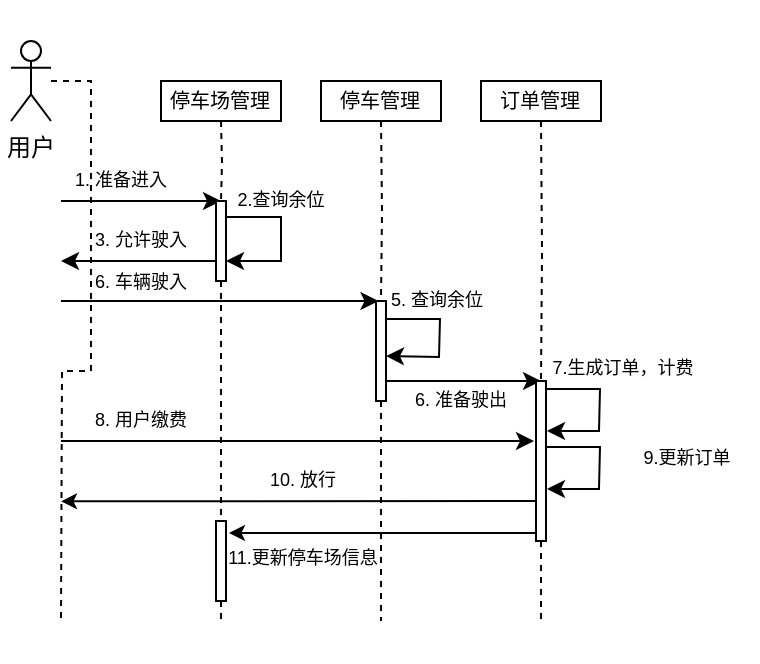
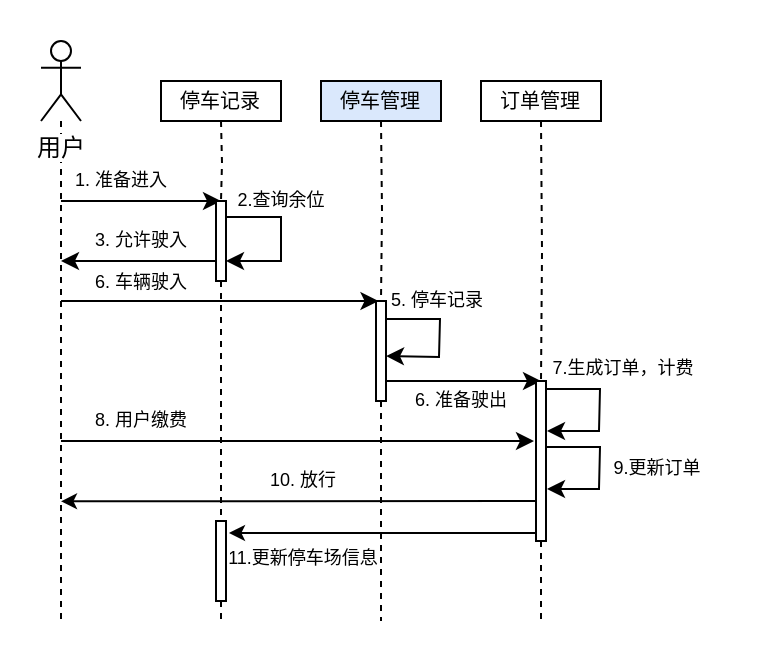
(31, 81) -> (61, 81)
(221, 101) -> (221, 101)
(381, 101) -> (381, 101)
(438, 301) -> (438, 301)
(687, 459) -> (657, 469)
